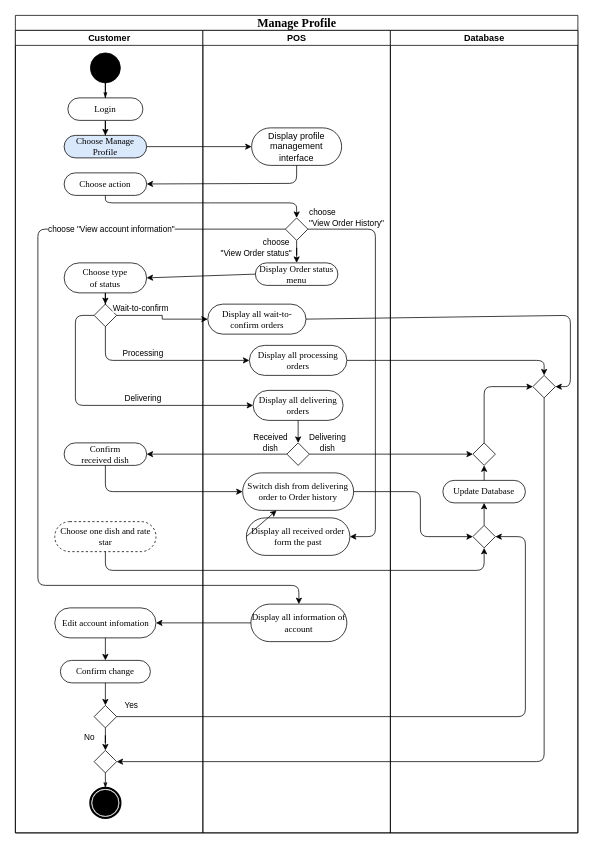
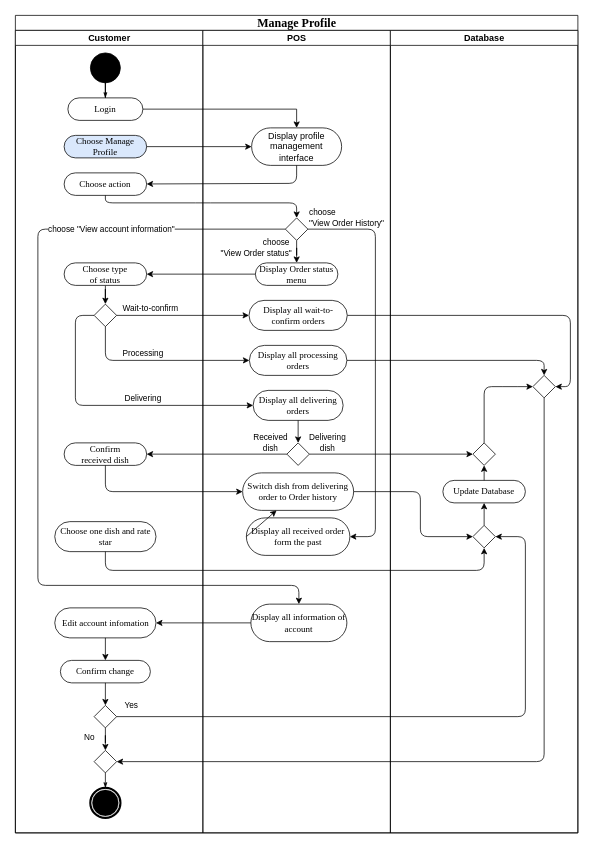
(105, 130) -> (297, 114)
(105, 278) -> (105, 274)
(257, 319) -> (298, 315)
(105, 537) -> (105, 537)
